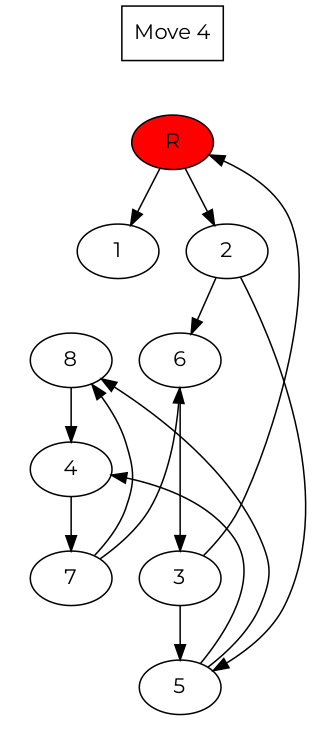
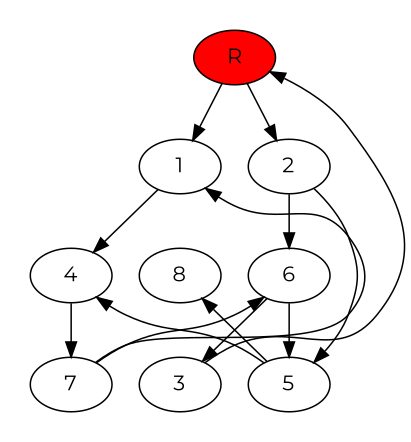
(173, 33) -> none
(71, 407) -> (131, 216)
(132, 469) -> (322, 329)
(180, 625) -> (289, 325)
